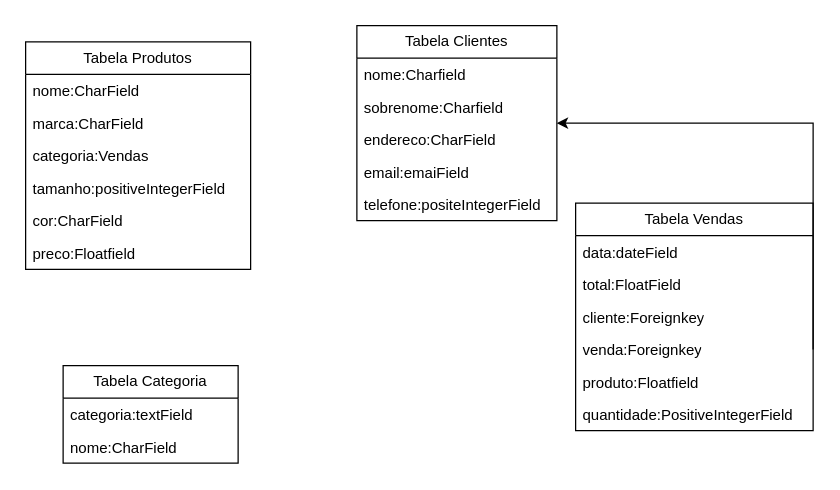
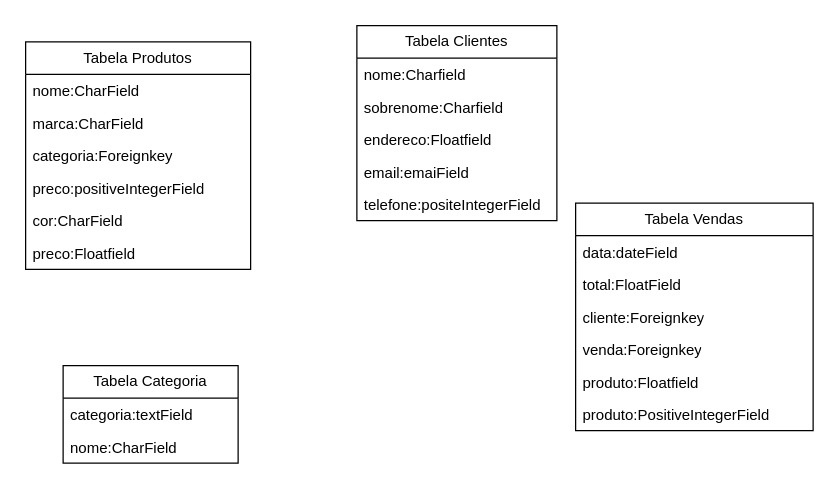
(728, 123) -> none
(434, 141) -> (436, 141)
(96, 157) -> (111, 157)
(139, 199) -> (133, 190)
(696, 425) -> (691, 416)
